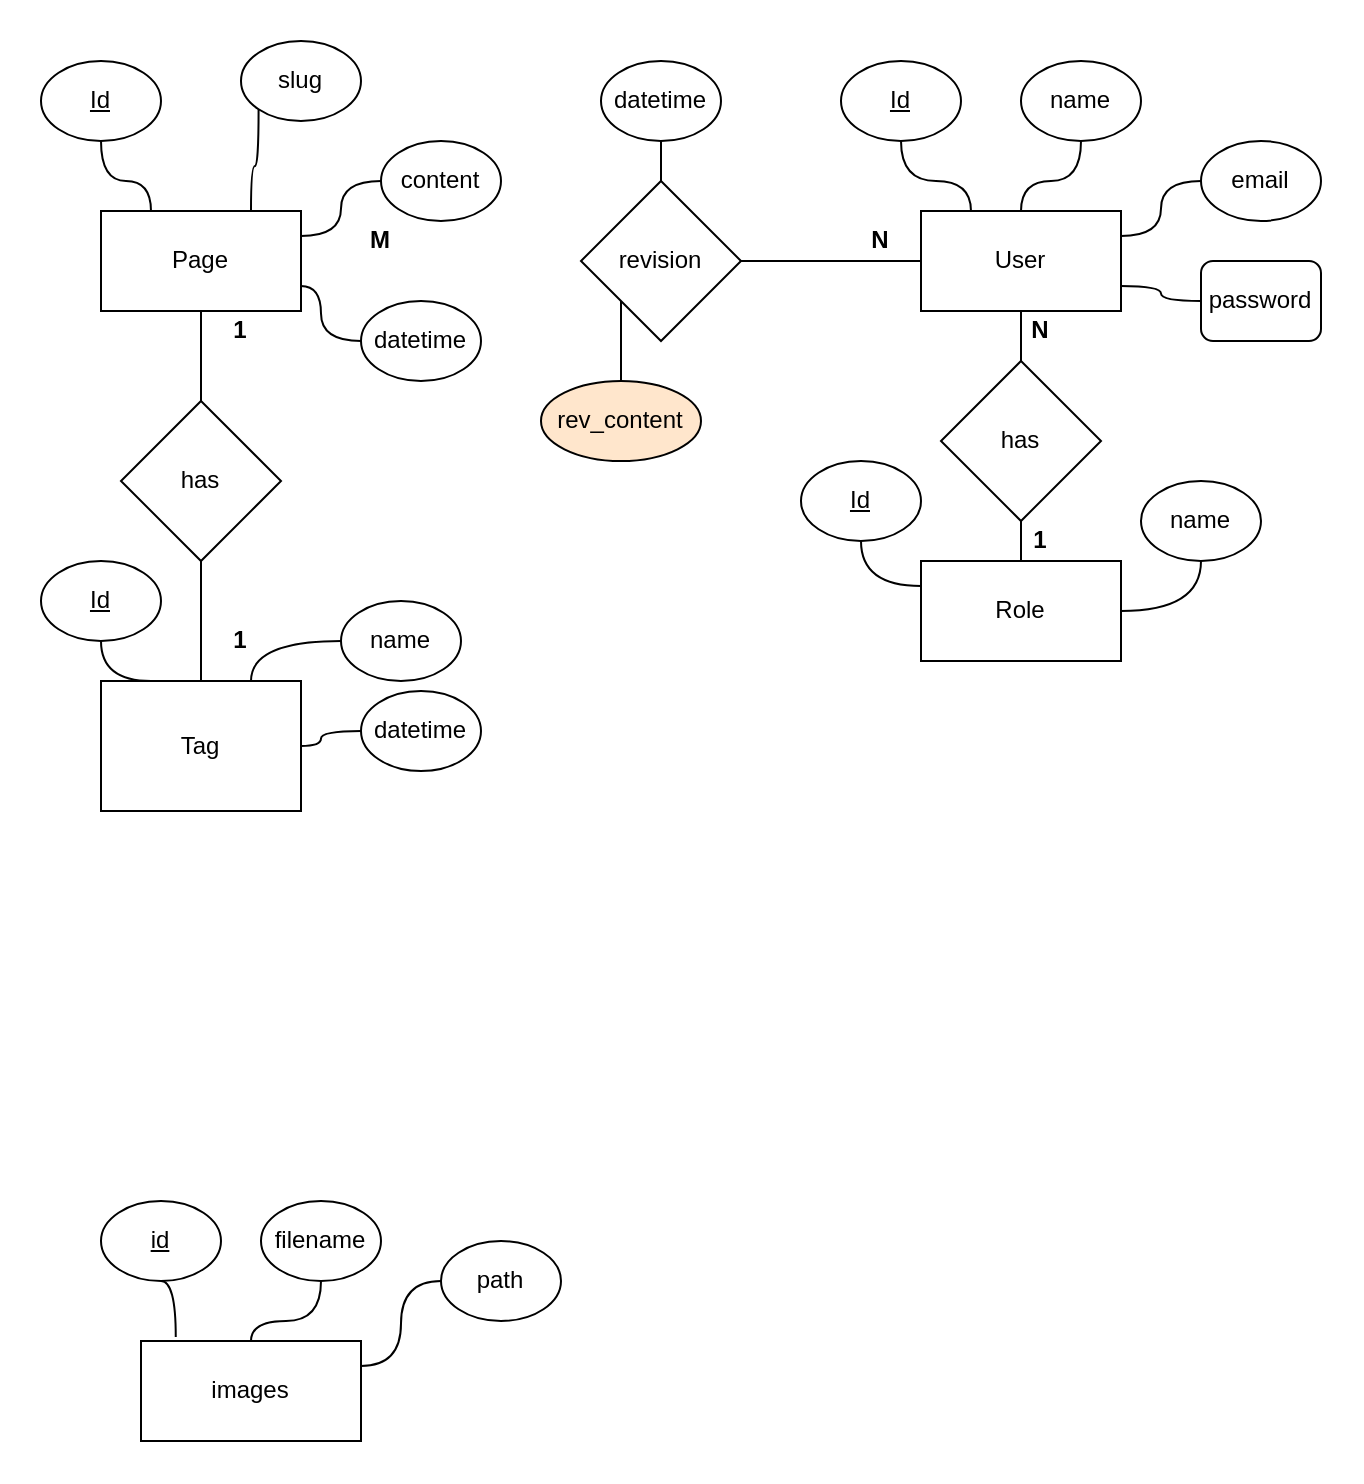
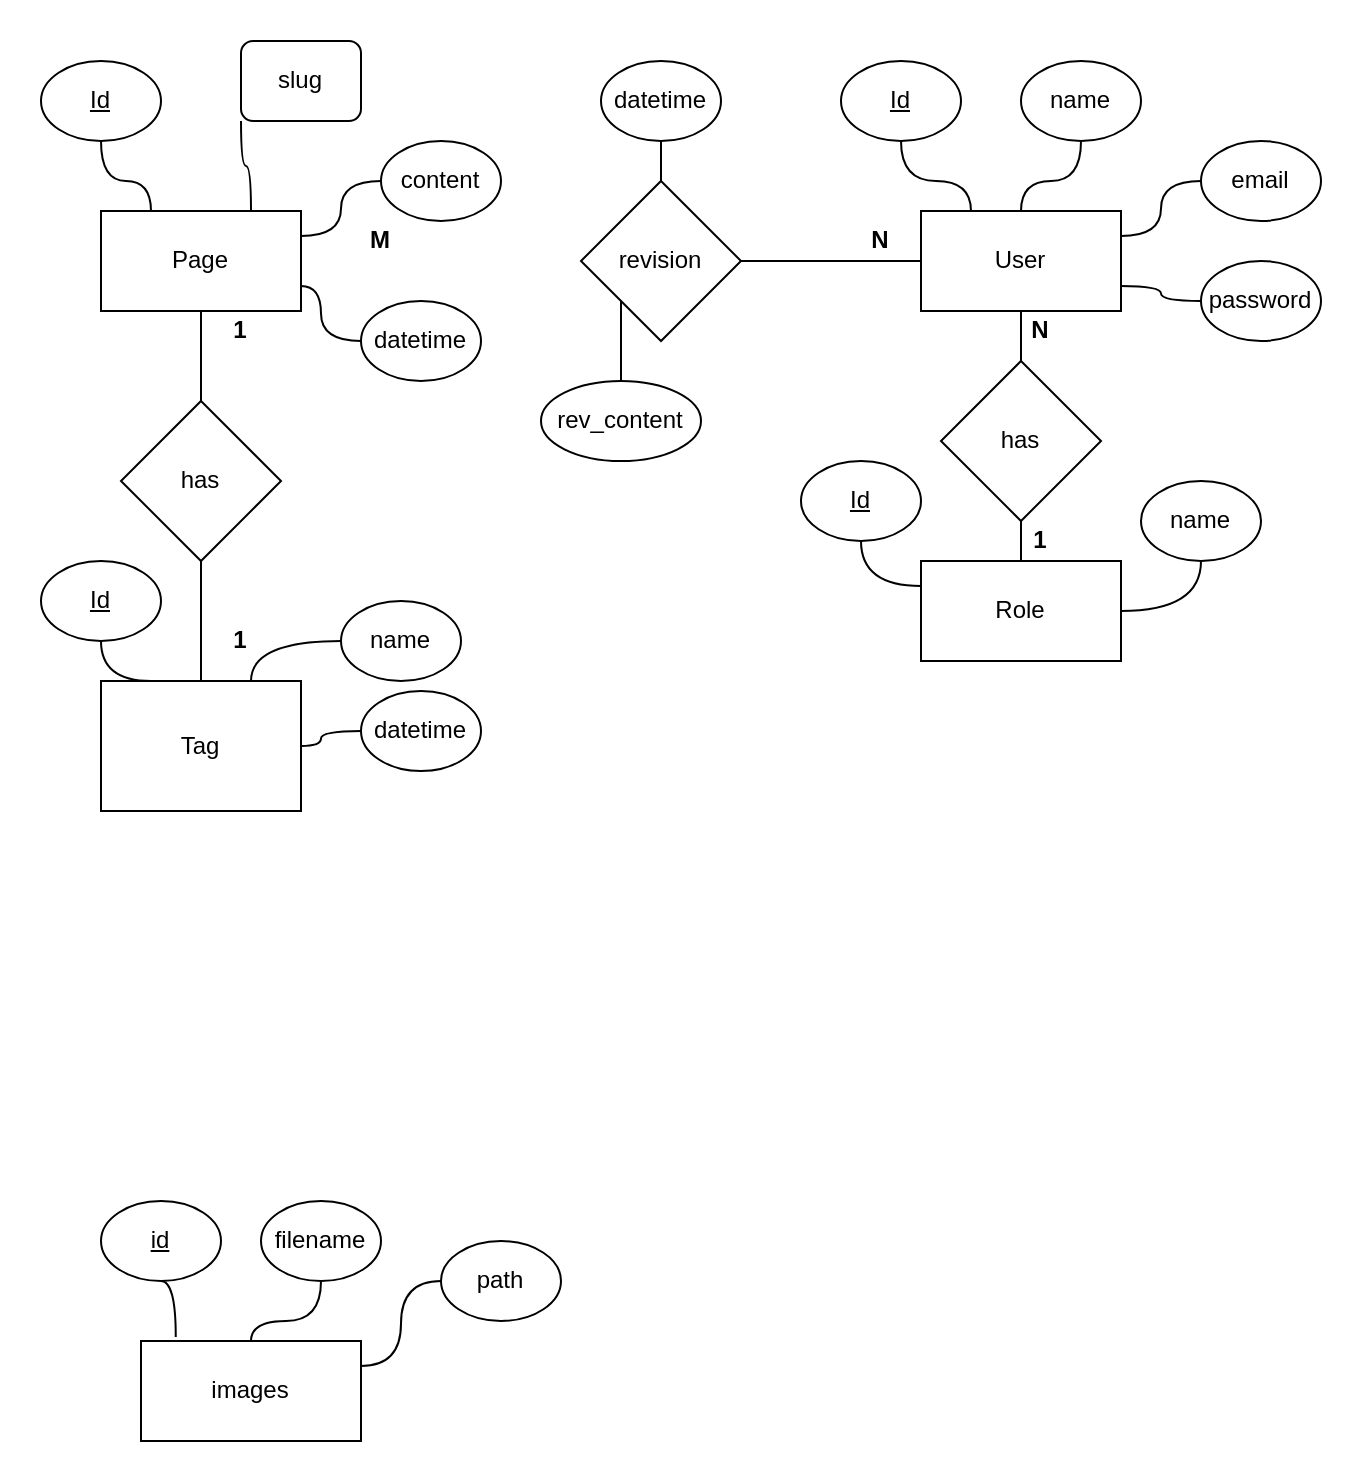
(301, 81) -> (301, 81)
(1261, 301) -> (1261, 301)
(621, 421) -> (621, 421)
